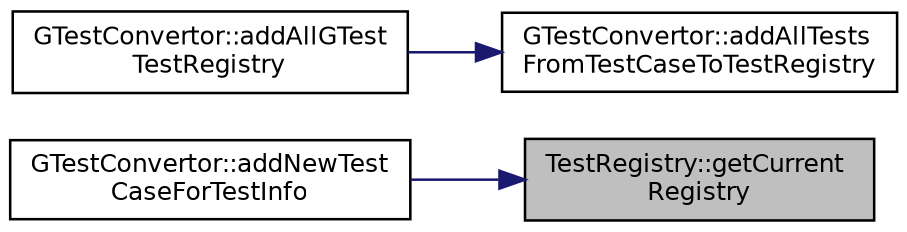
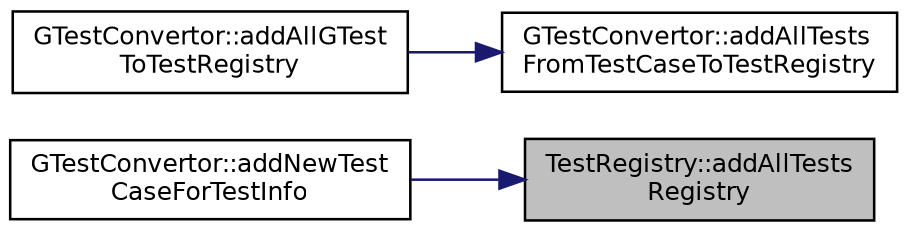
(210, 52) -> (210, 52)
(700, 180) -> (700, 180)
